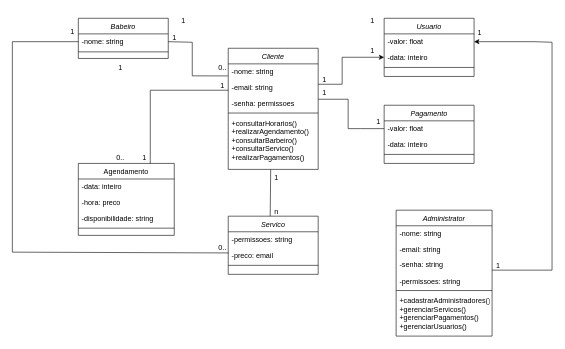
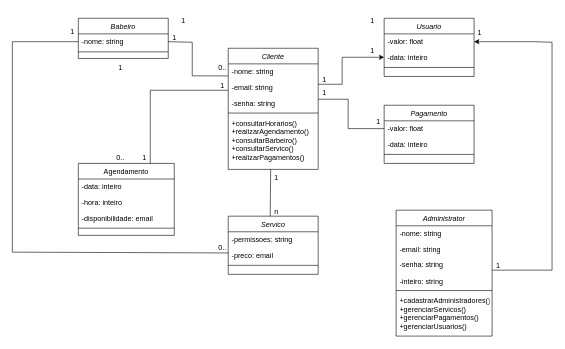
(265, 103) -> (257, 103)
(104, 203) -> (106, 203)
(122, 218) -> (120, 218)
(425, 265) -> (425, 265)
